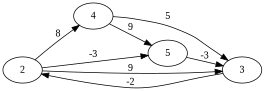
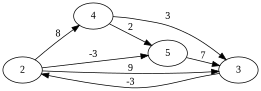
(168, 16) -> (168, 16)
(131, 27) -> (131, 27)
(205, 56) -> (203, 56)
(131, 82) -> (131, 82)
